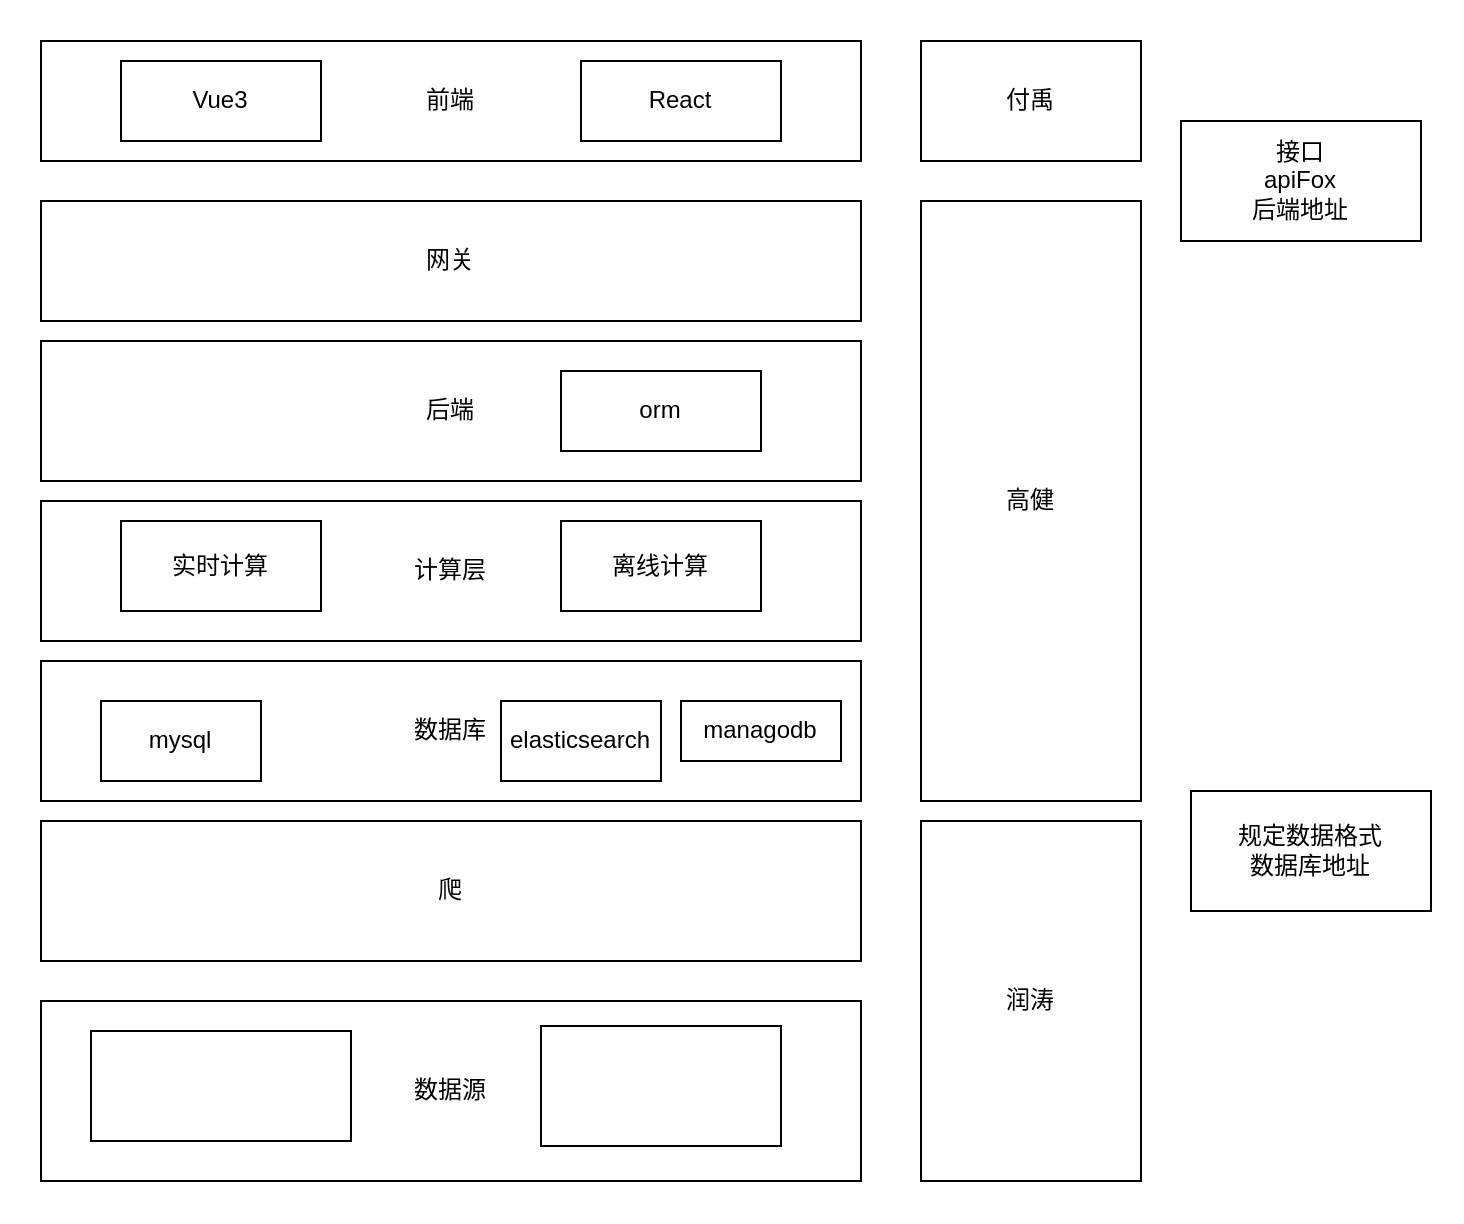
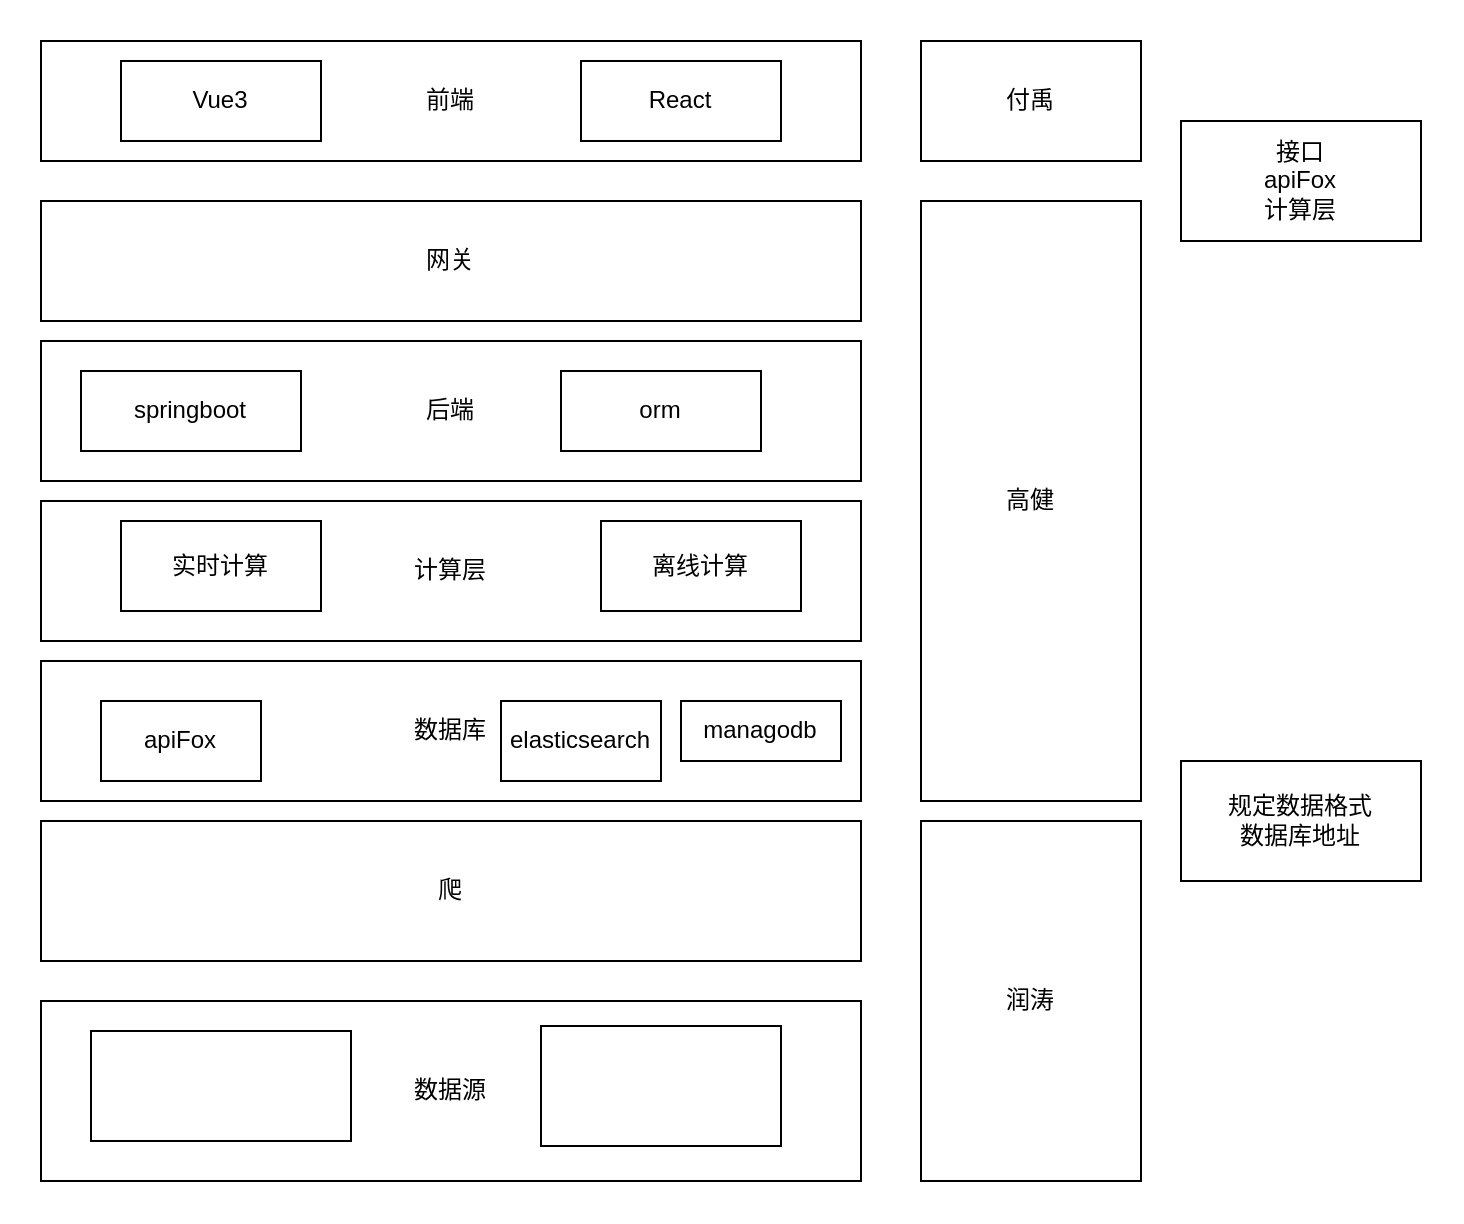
(1301, 181) -> (1301, 181)
none -> (191, 411)
(661, 566) -> (701, 566)
(181, 741) -> (181, 741)
(1311, 851) -> (1301, 821)
